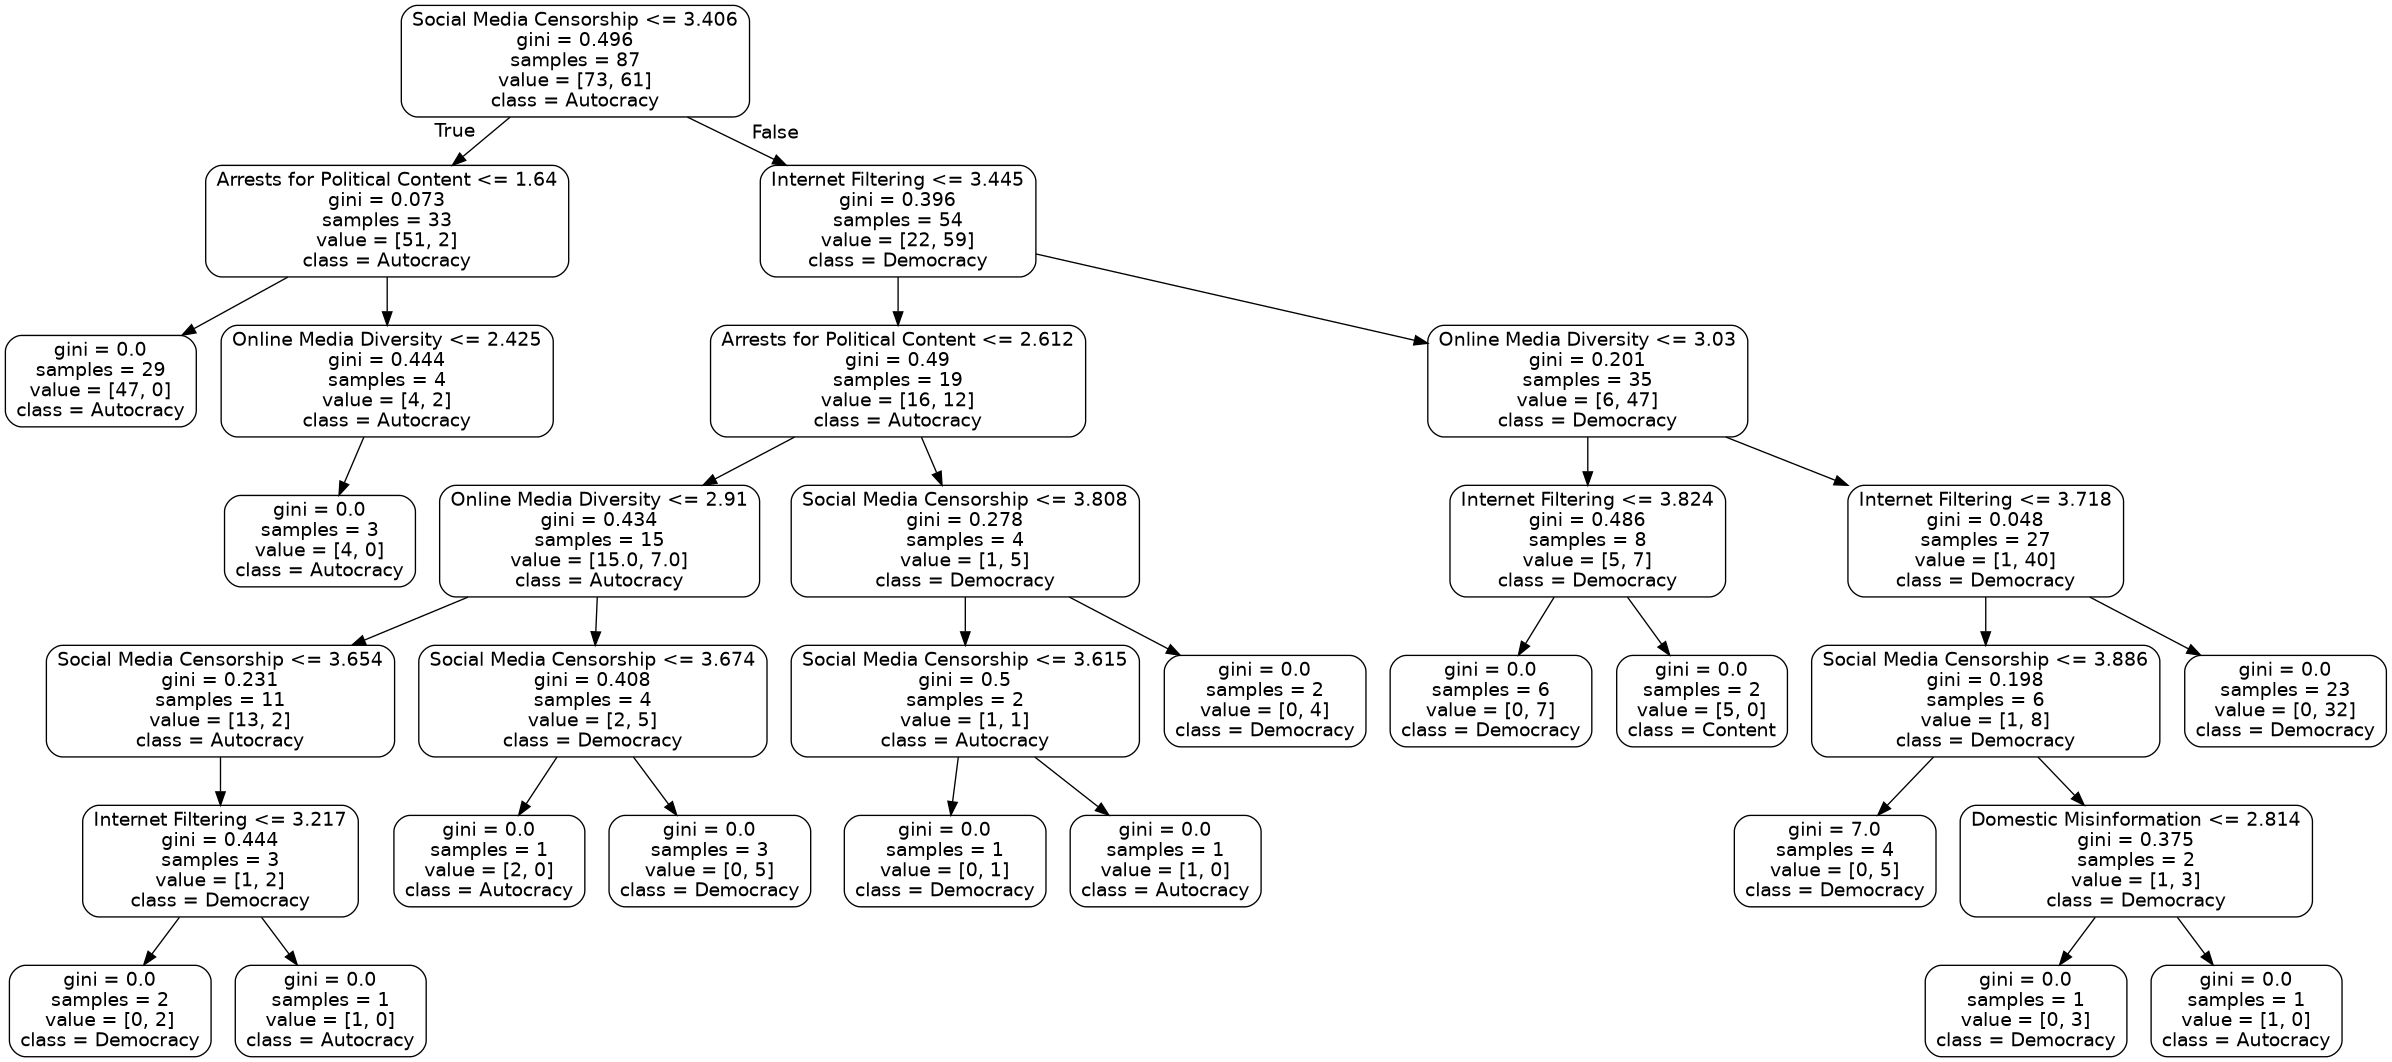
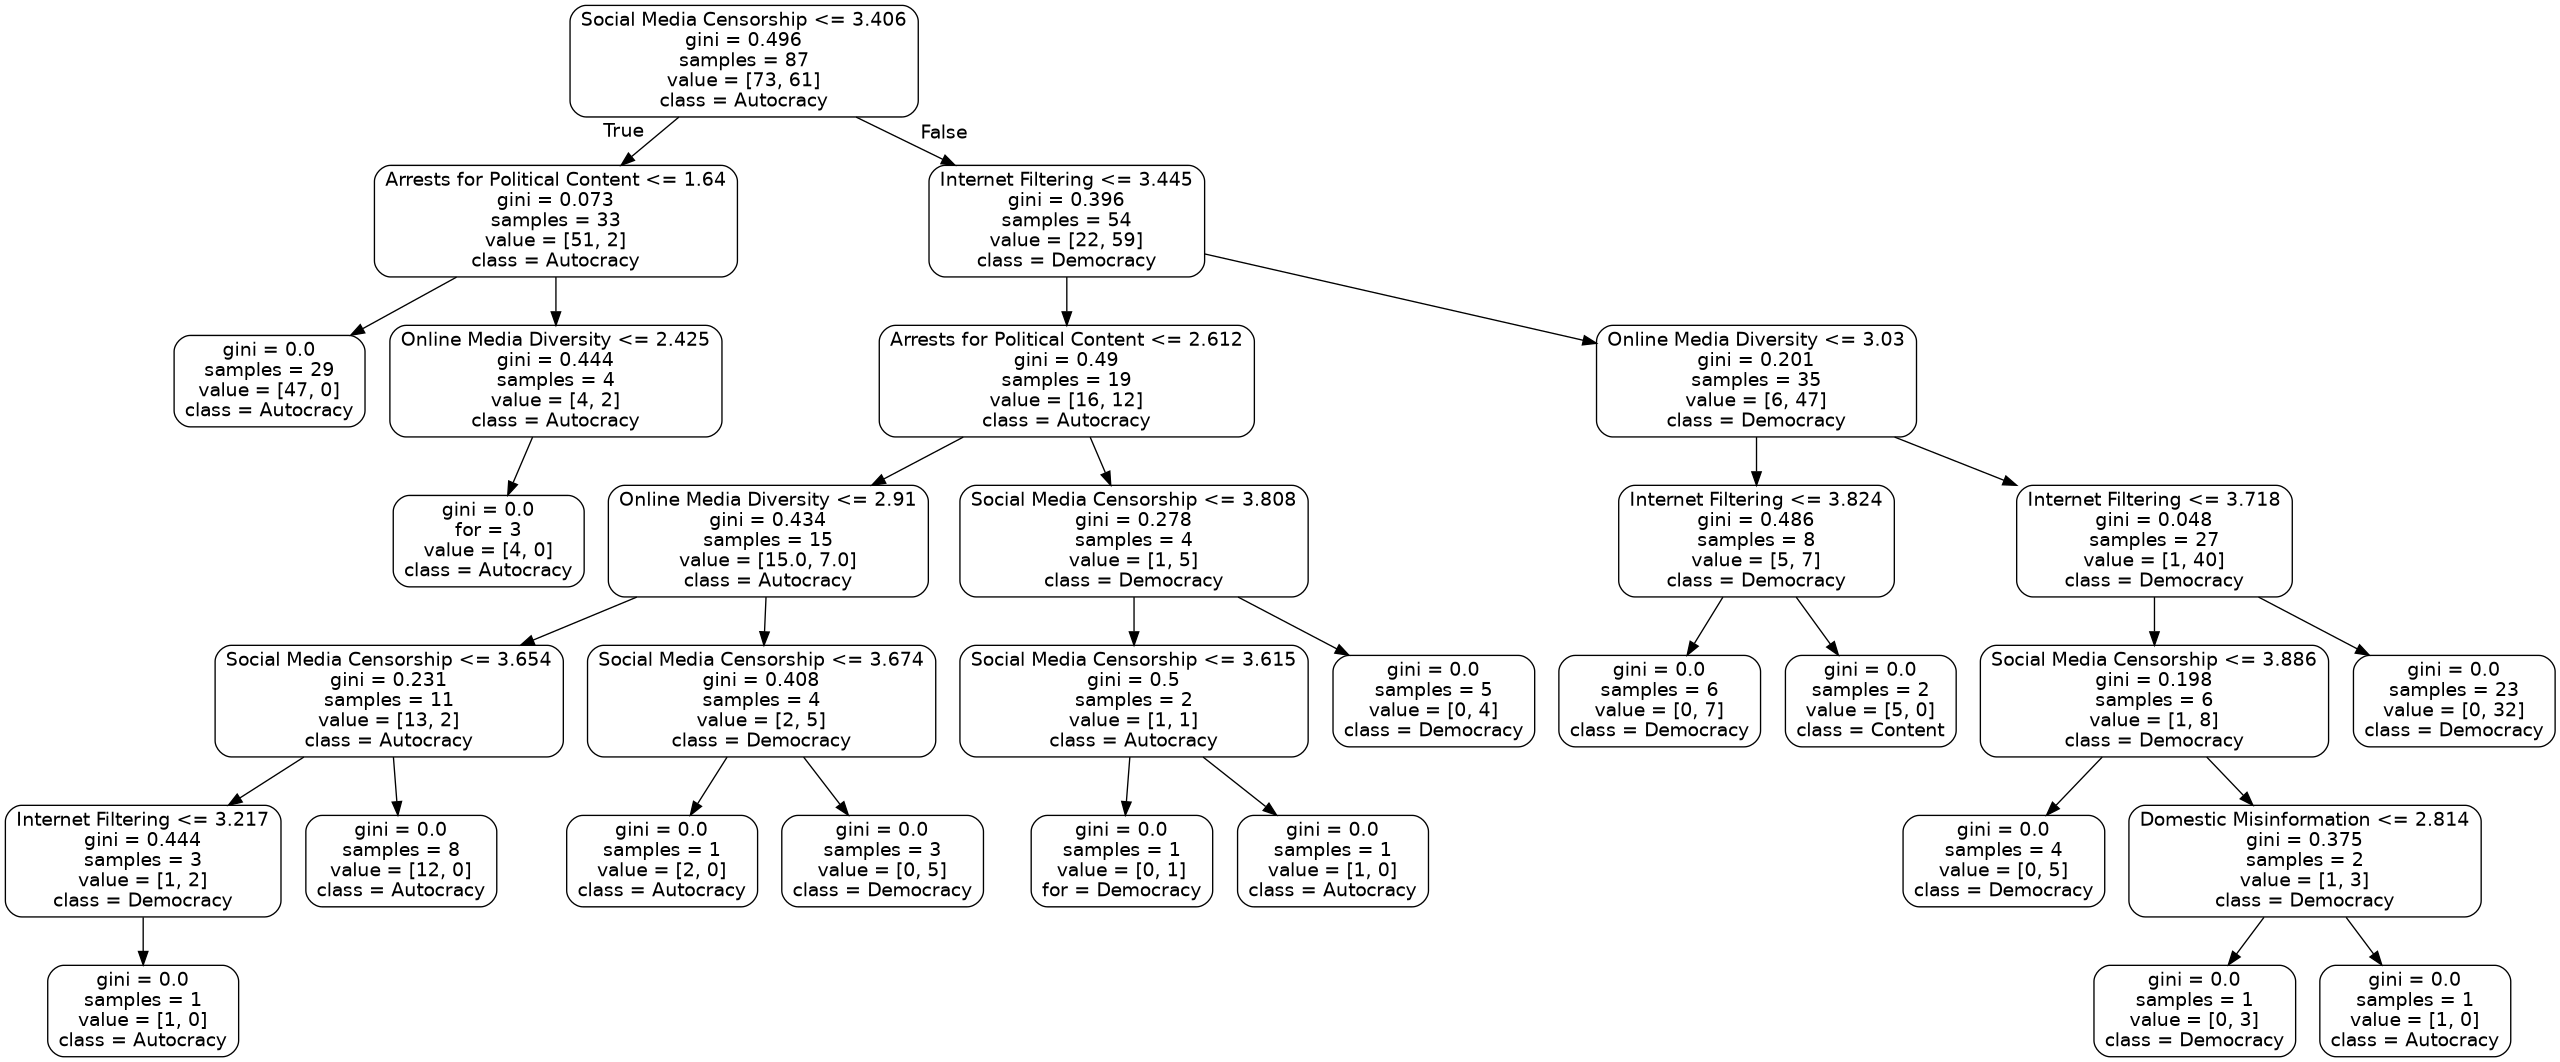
(320, 541) -> (489, 541)
(1265, 701) -> (1434, 701)
none -> (401, 861)
(945, 861) -> (1122, 861)
(1835, 861) -> (2004, 861)
(110, 1011) -> none
